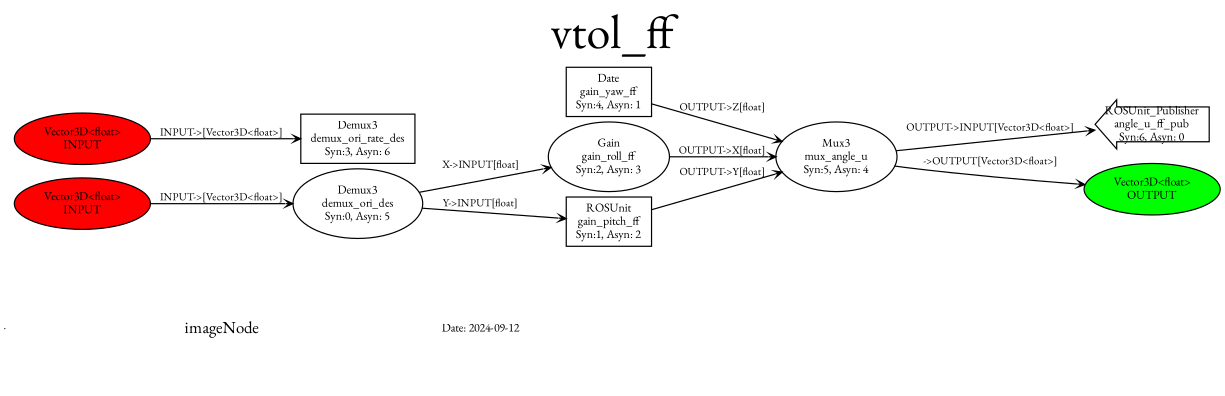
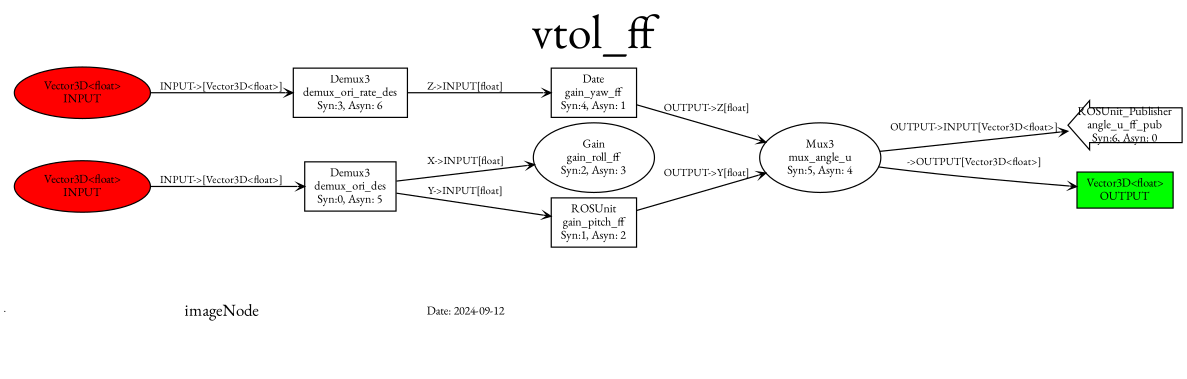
none -> (475, 93)
(719, 157) -> none
(1152, 189) -> (1125, 190)
(358, 204) -> (350, 186)
